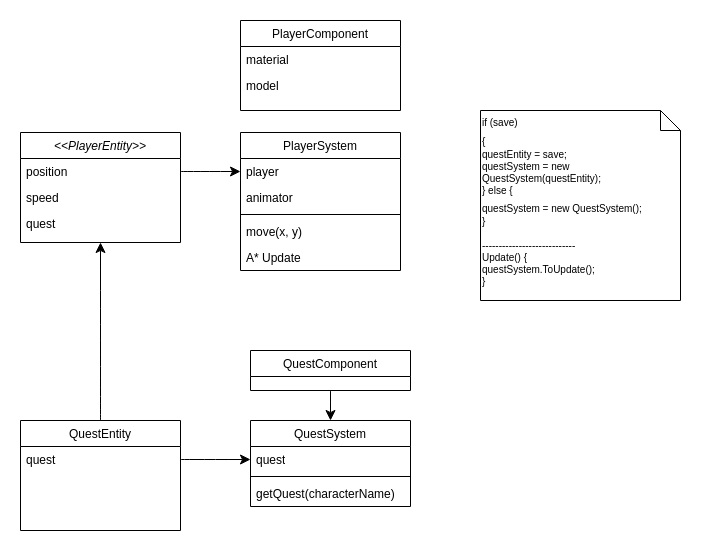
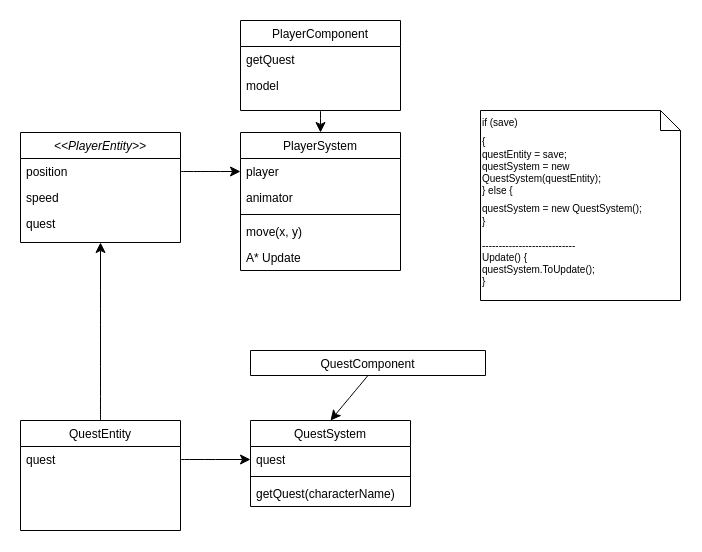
(270, 61) -> (273, 61)
none -> (321, 118)
(331, 371) -> (368, 363)
